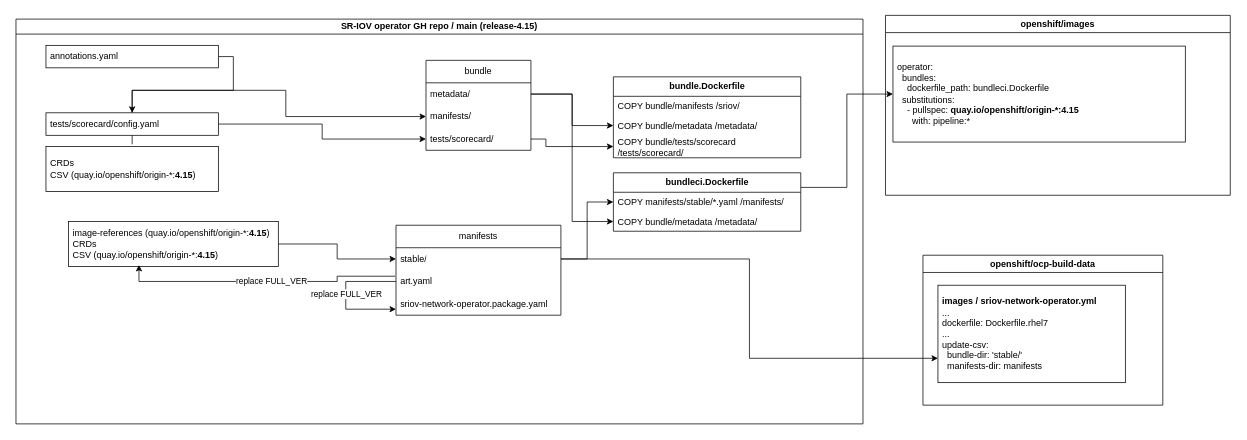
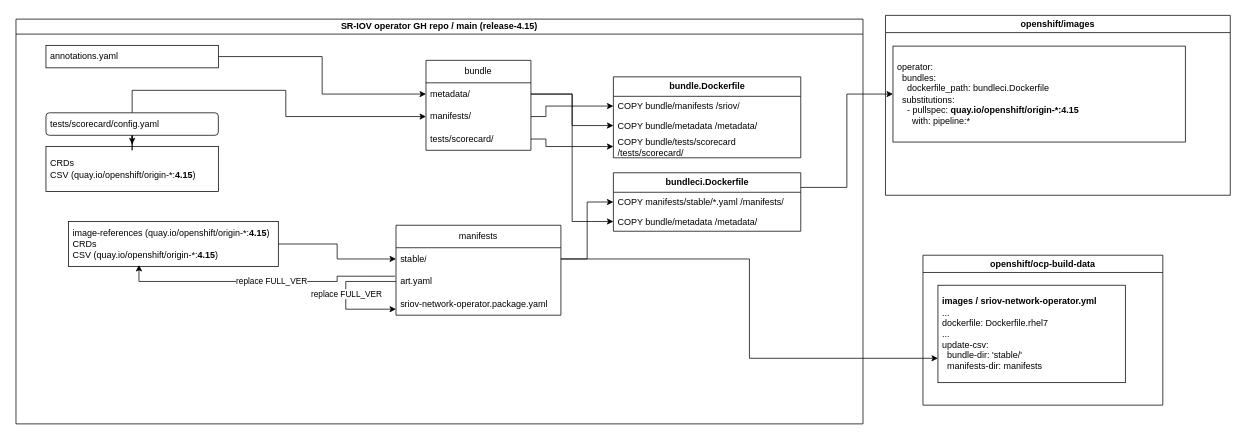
(233, 71) -> (276, 57)
none -> (545, 117)
(132, 124) -> (132, 124)
(321, 124) -> (132, 150)
